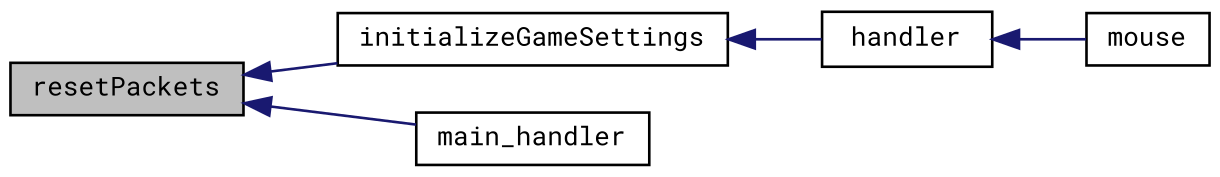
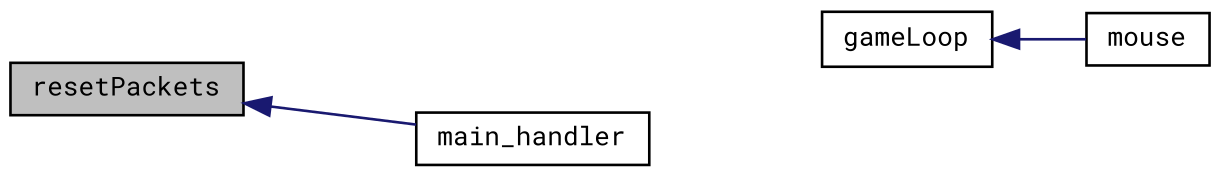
(533, 39) -> none
(907, 39) -> (907, 39)
